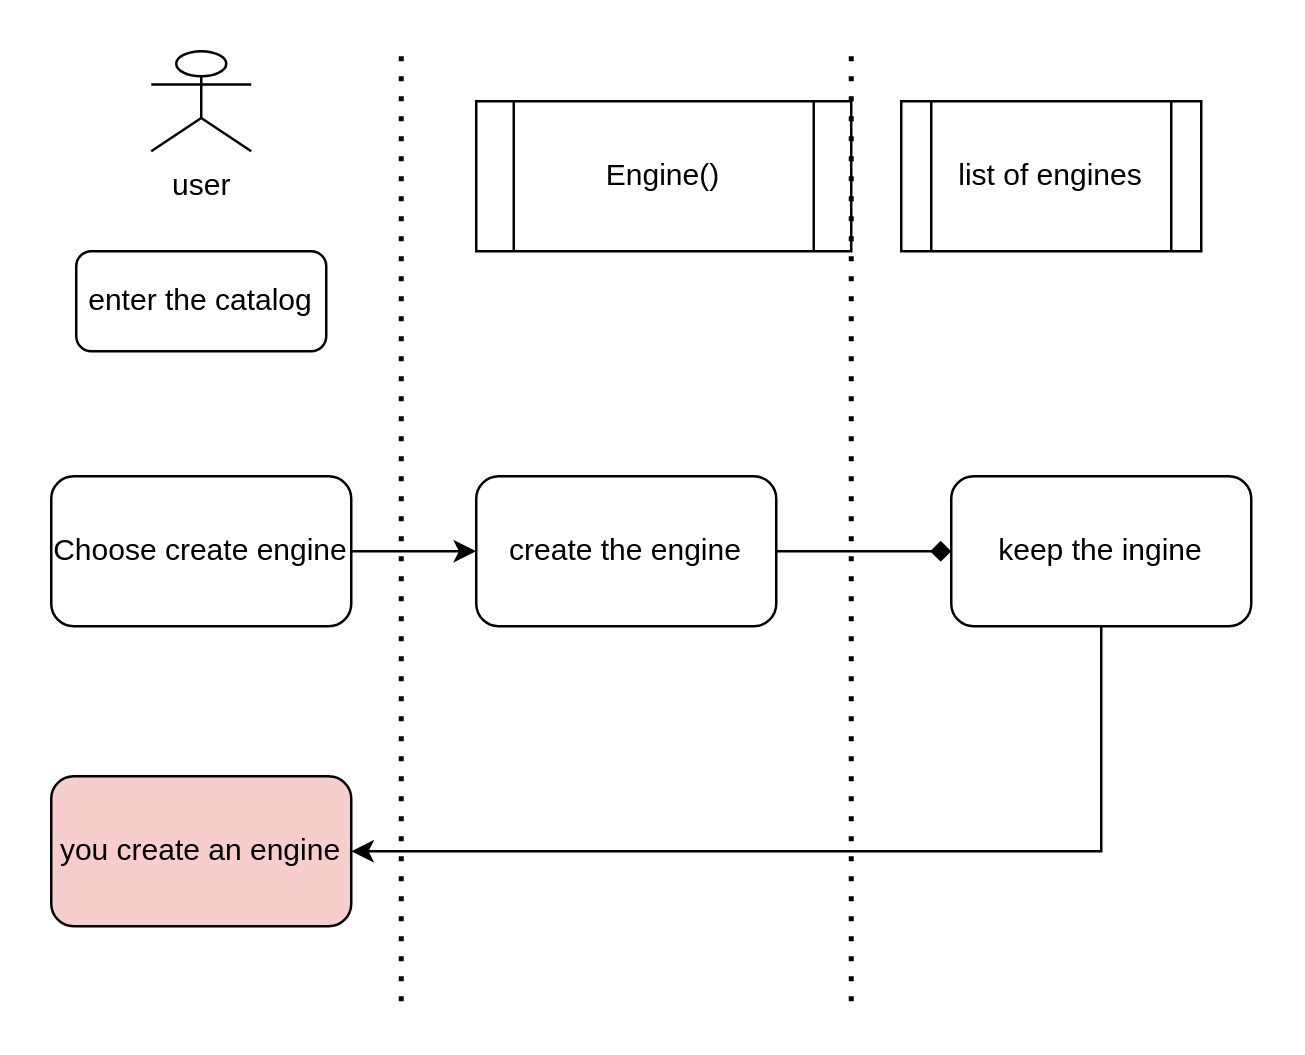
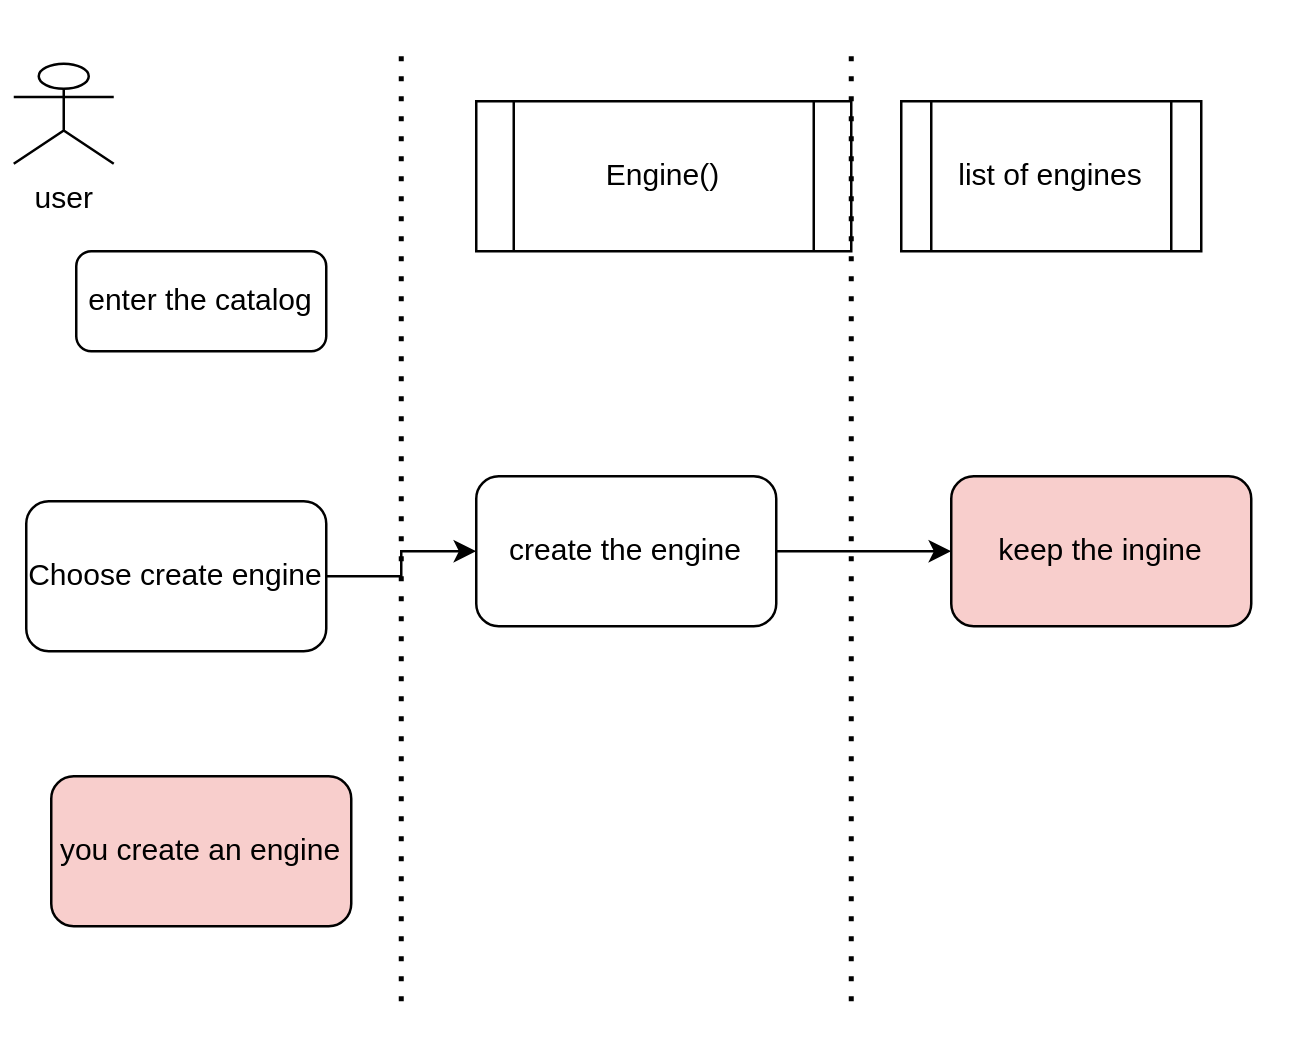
(201, 101) -> (64, 114)
(201, 551) -> (176, 576)
(931, 551) -> (932, 551)
(1101, 551) -> (1101, 551)
(1091, 851) -> none
